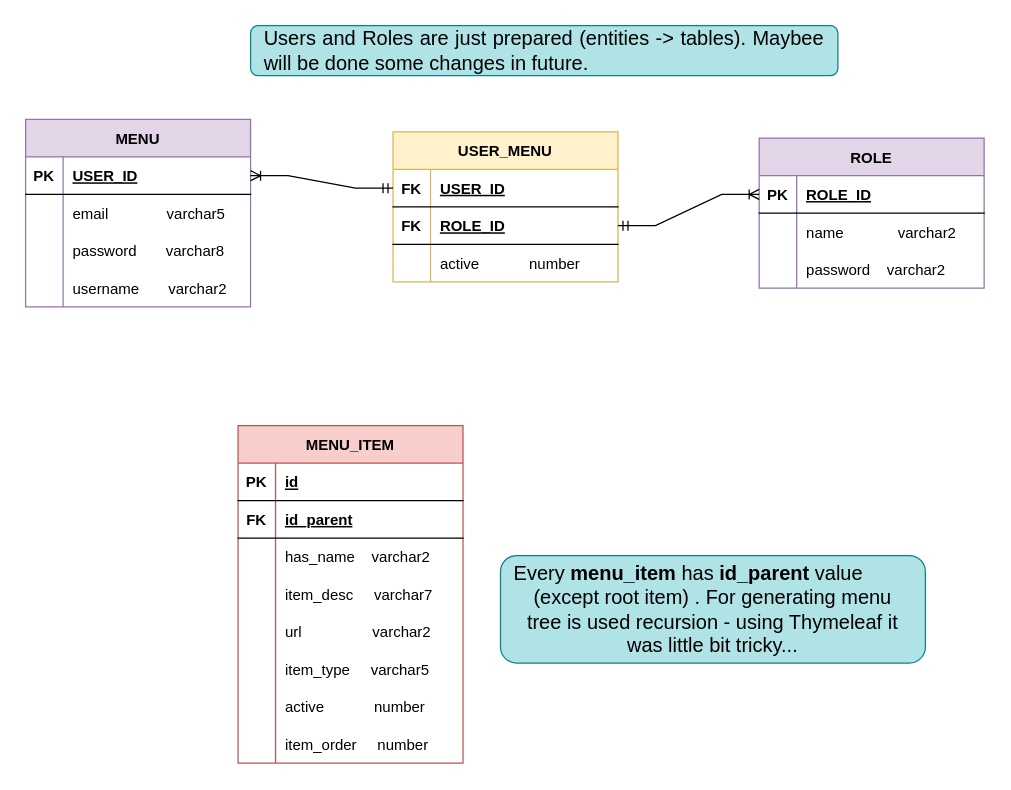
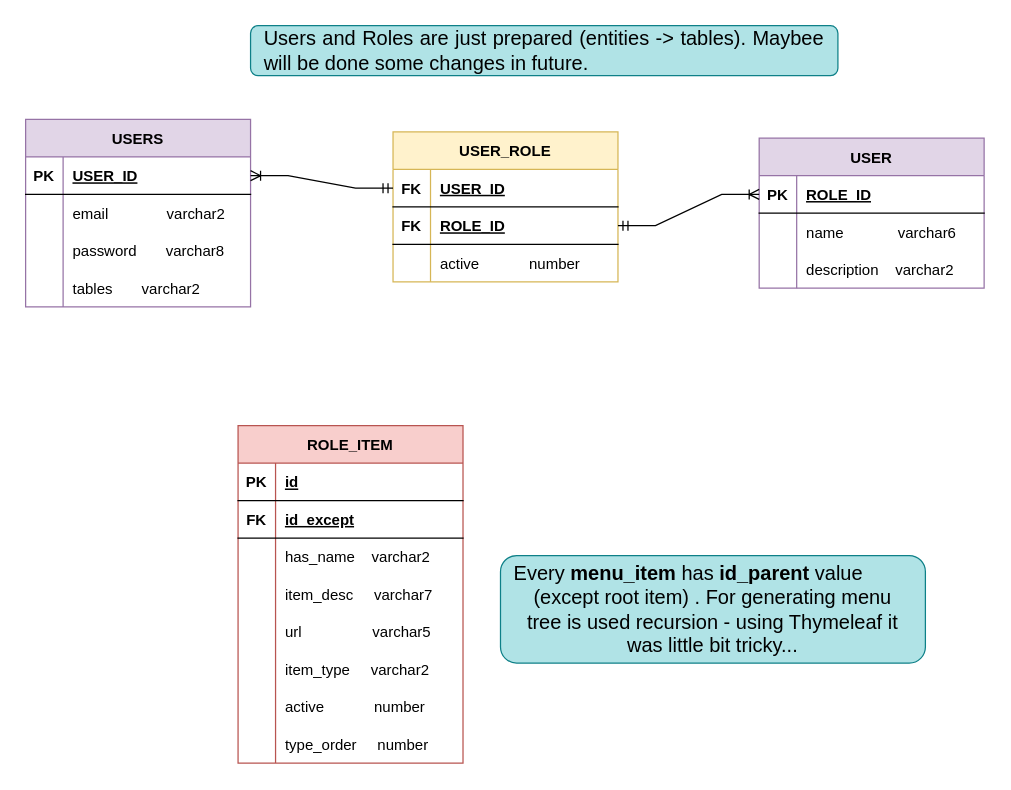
(138, 139) -> (138, 139)
(505, 151) -> (505, 151)
(871, 158) -> (871, 158)
(168, 214) -> (168, 214)
(900, 233) -> (900, 233)
(886, 270) -> (895, 270)
(163, 289) -> (153, 289)
(350, 445) -> (350, 445)
(321, 520) -> (321, 520)
(385, 633) -> (385, 633)
(374, 670) -> (374, 670)
(367, 745) -> (369, 745)
